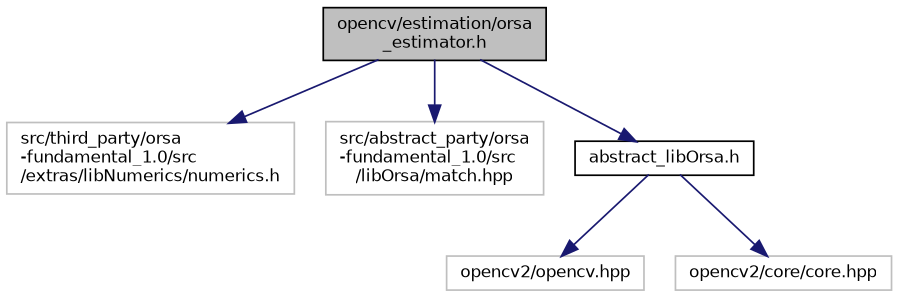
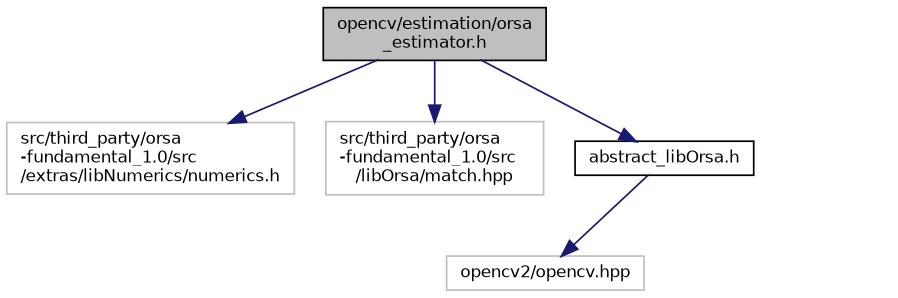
(435, 158) -> (435, 158)
(783, 273) -> none
